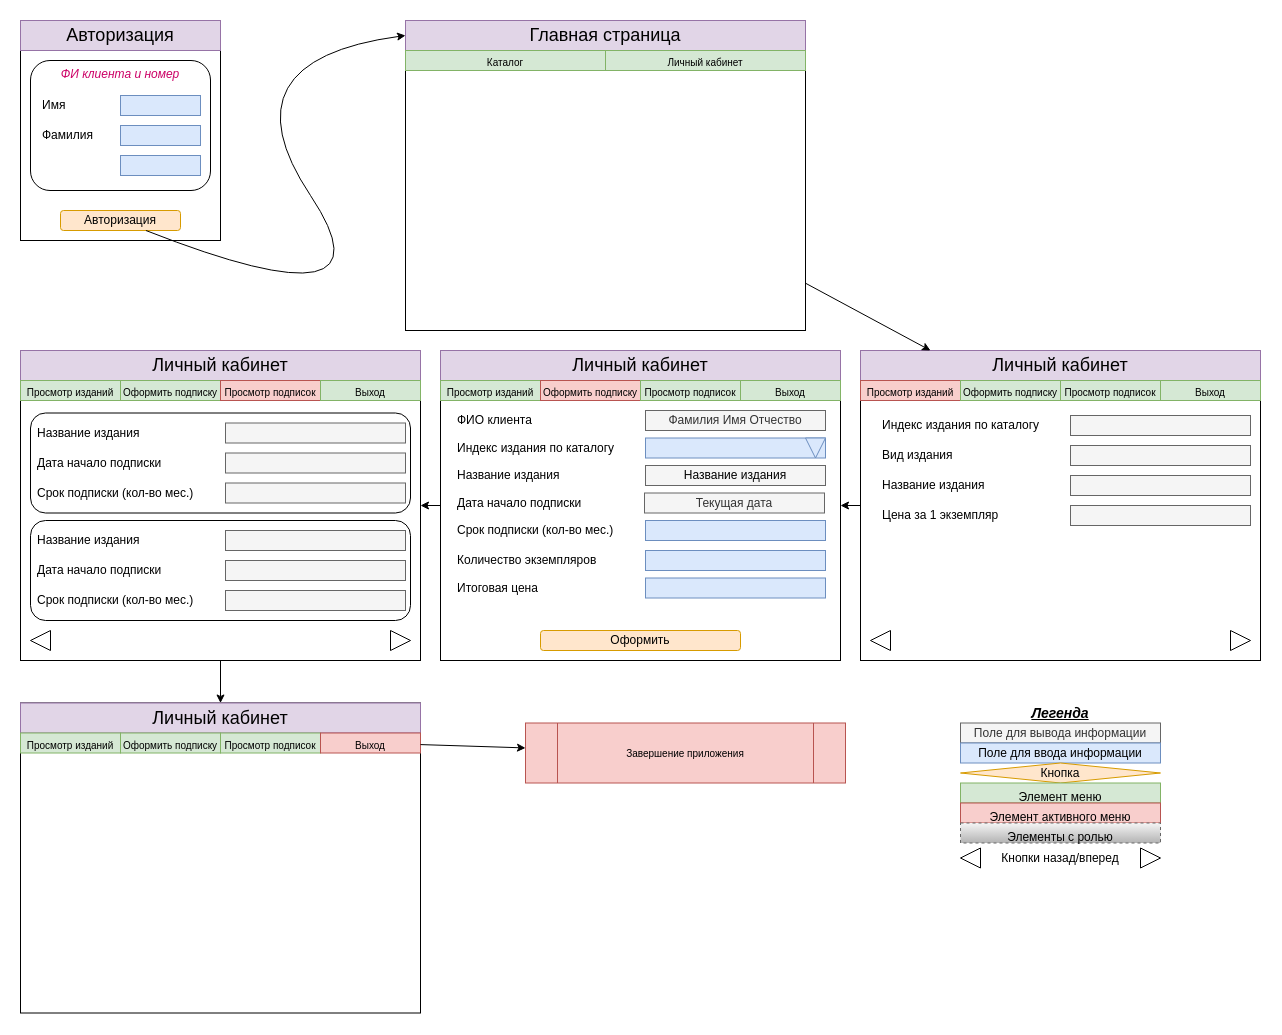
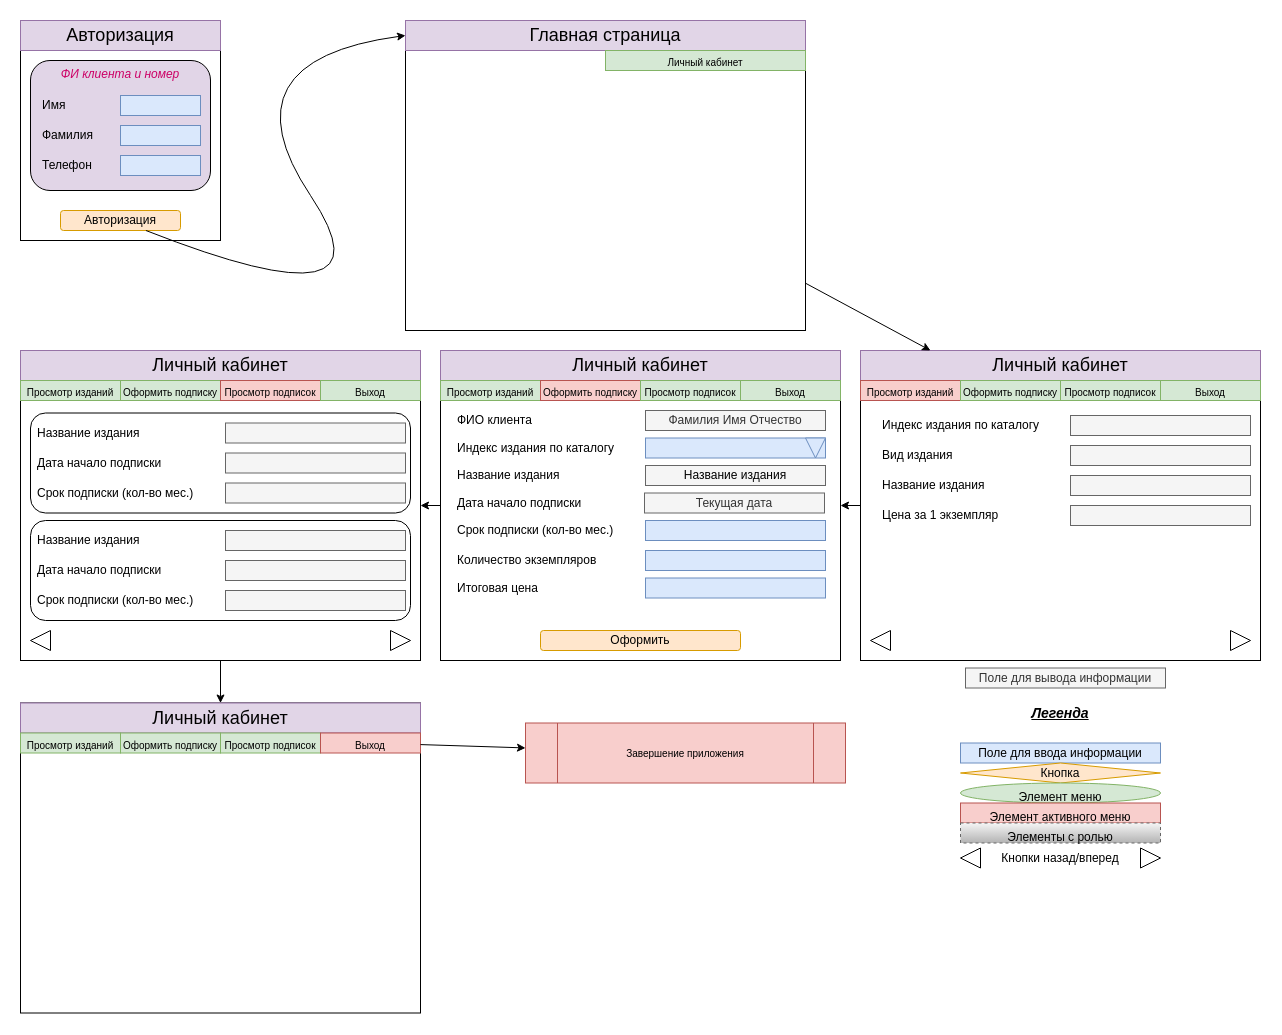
(506, 61) -> none
(121, 75) -> (121, 75)
none -> (81, 166)
(1061, 733) -> (1066, 678)
(1061, 793) -> (1061, 793)
